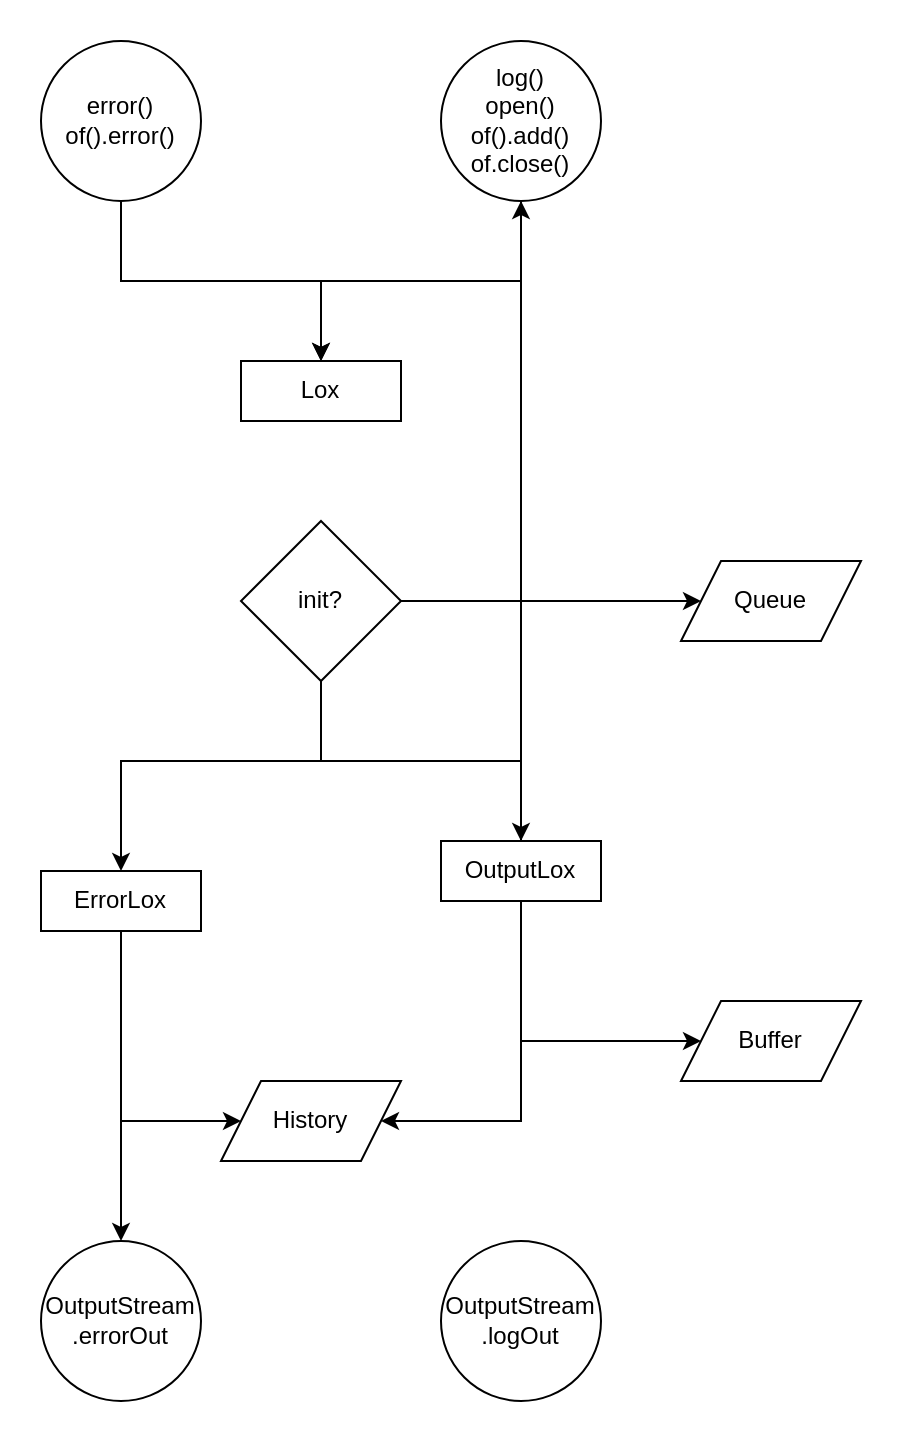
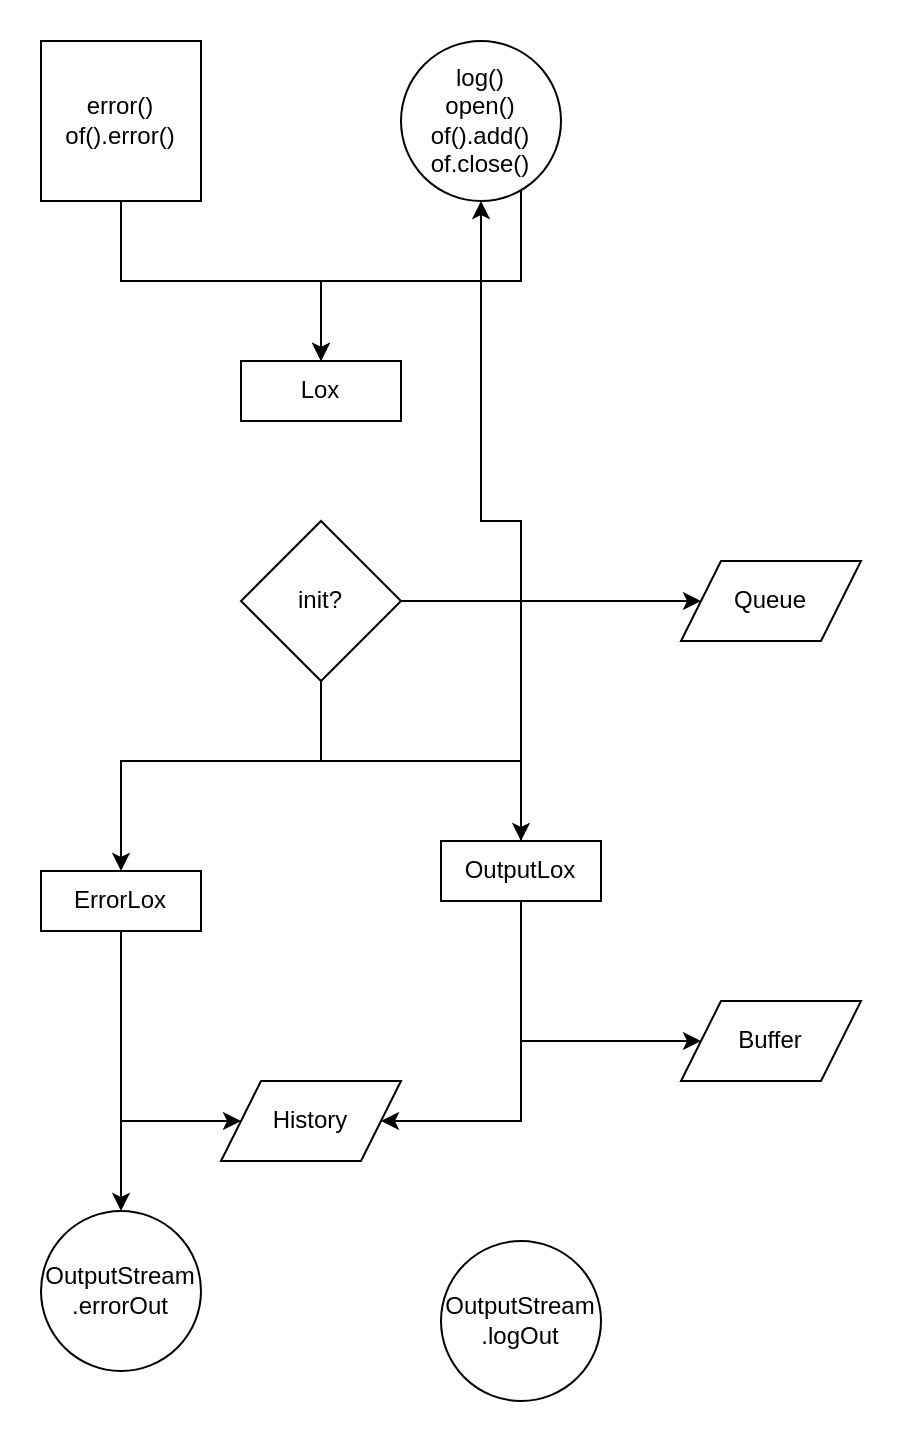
(121, 121) -> (121, 121)
(521, 121) -> (481, 121)
(121, 1321) -> (121, 1291)
